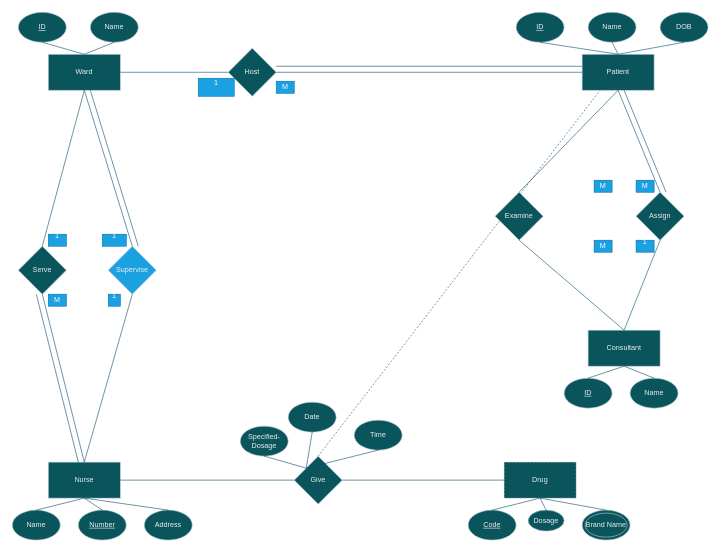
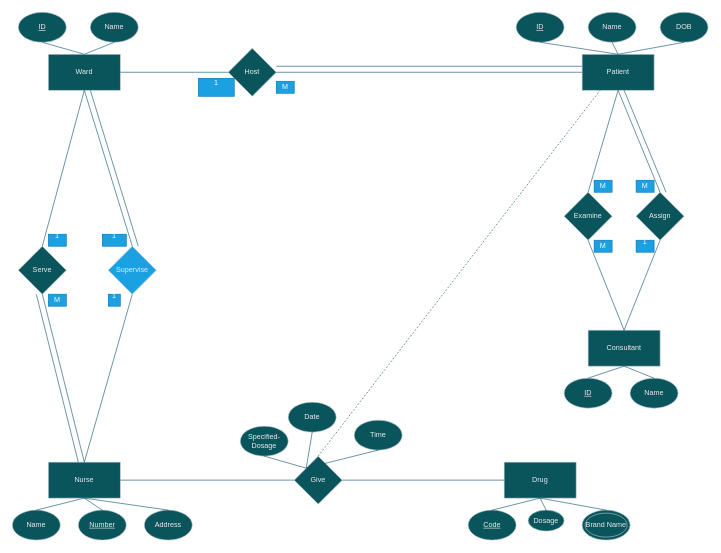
(519, 216) -> (588, 216)
(540, 480) -> (540, 480)
